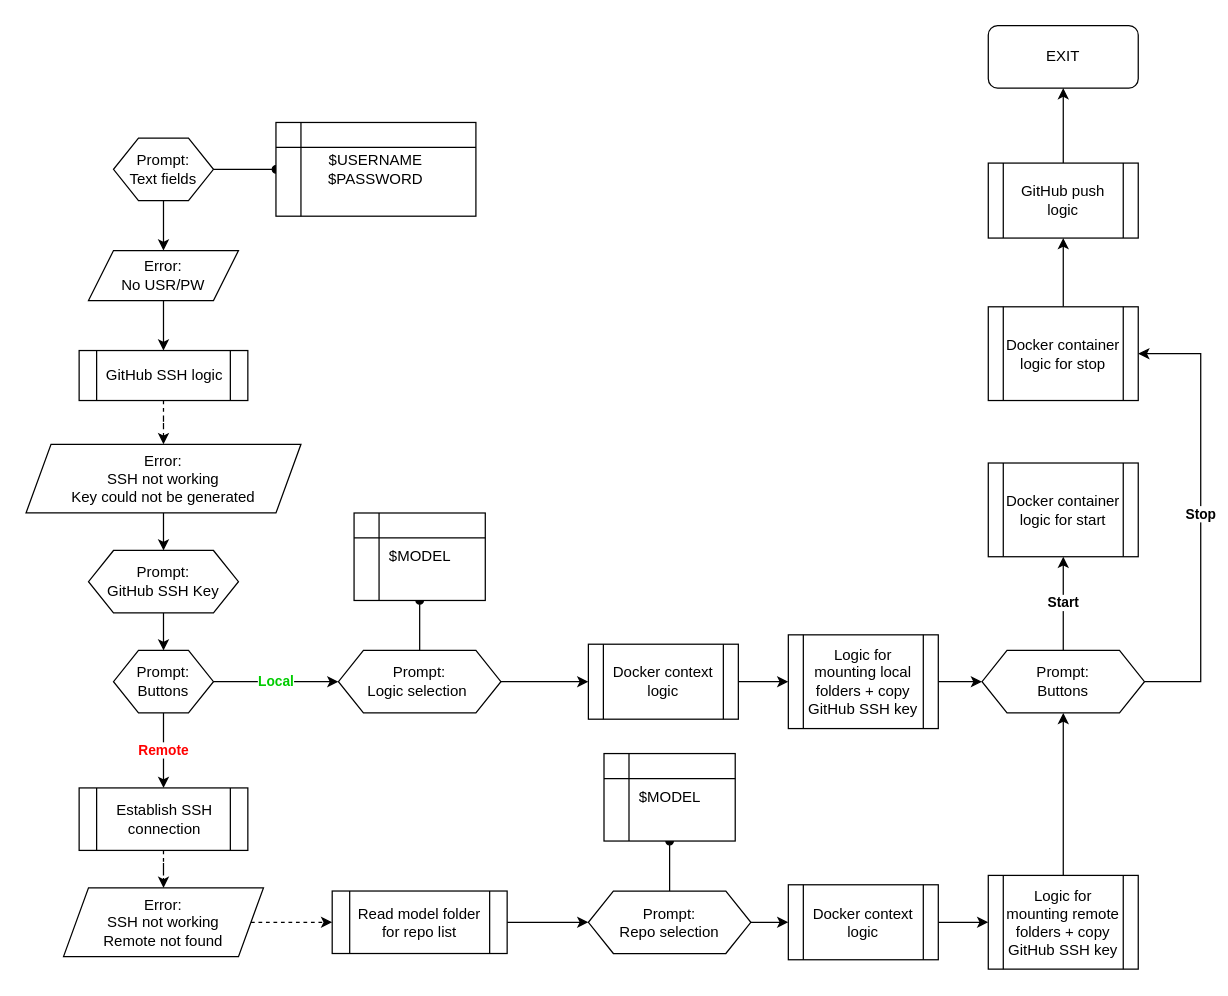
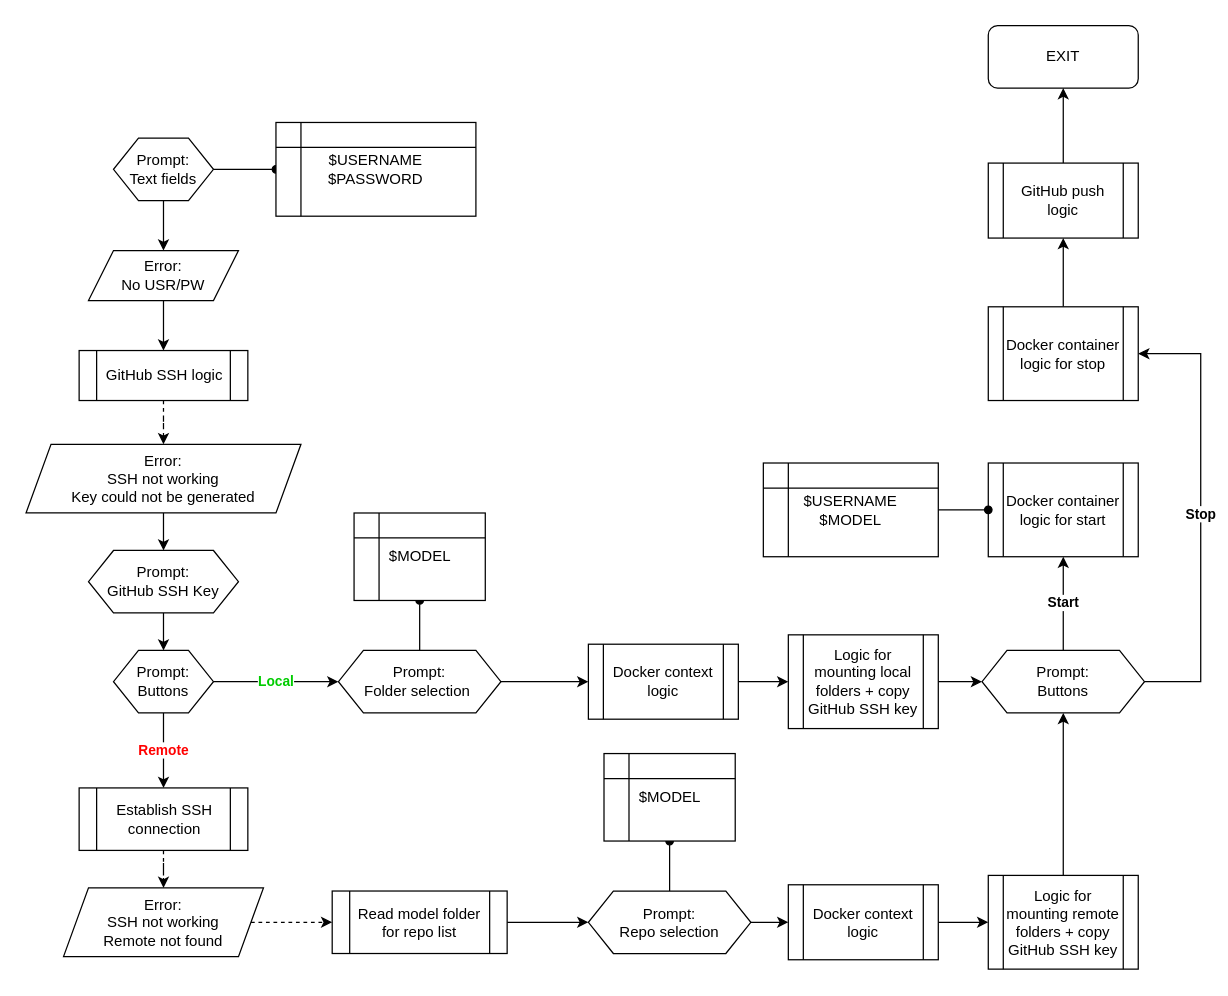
none -> (851, 510)
none -> (961, 510)
(419, 682) -> (419, 682)
